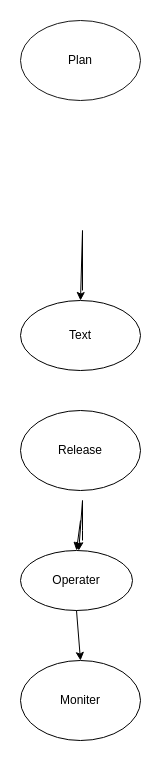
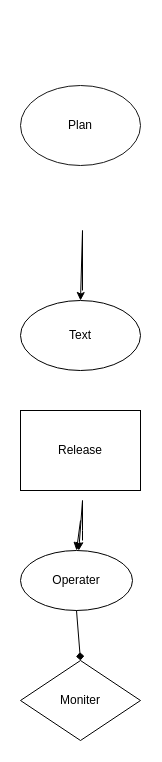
(81, 61) -> (81, 126)
(81, 451) -> (81, 451)
(80, 652) -> (80, 651)
(81, 701) -> (81, 701)
